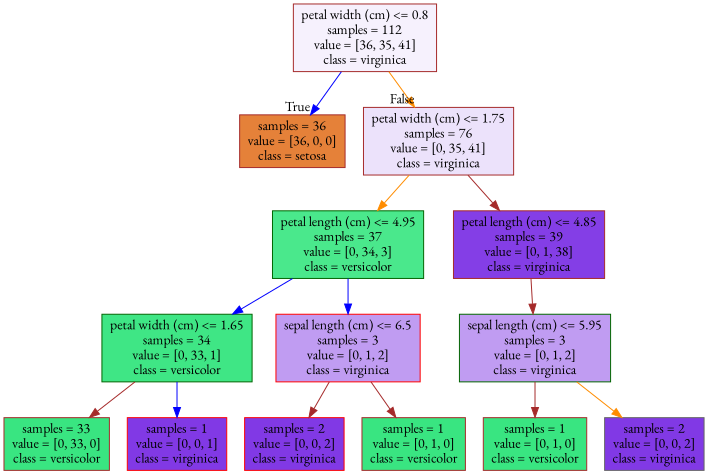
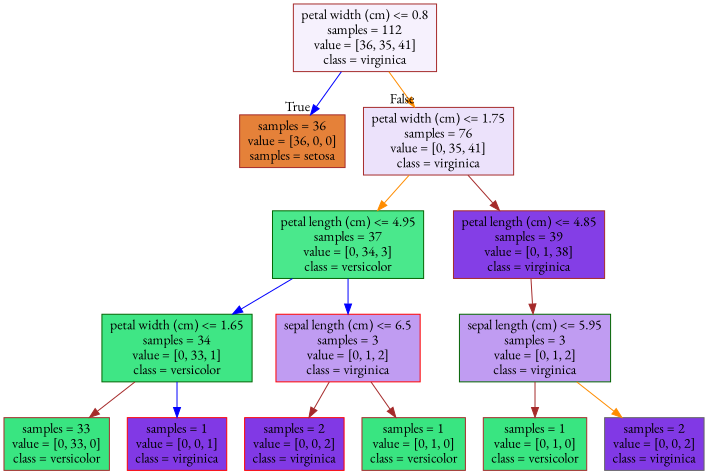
(292, 141) -> (292, 141)
